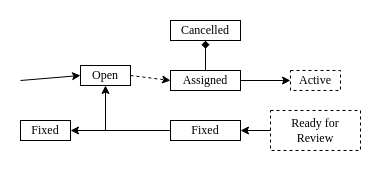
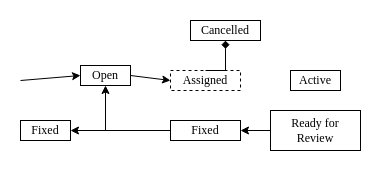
(206, 31) -> (226, 31)
(146, 77) -> (146, 77)
(206, 81) -> (206, 81)
(262, 81) -> none
(316, 81) -> (316, 81)
(316, 131) -> (316, 131)
